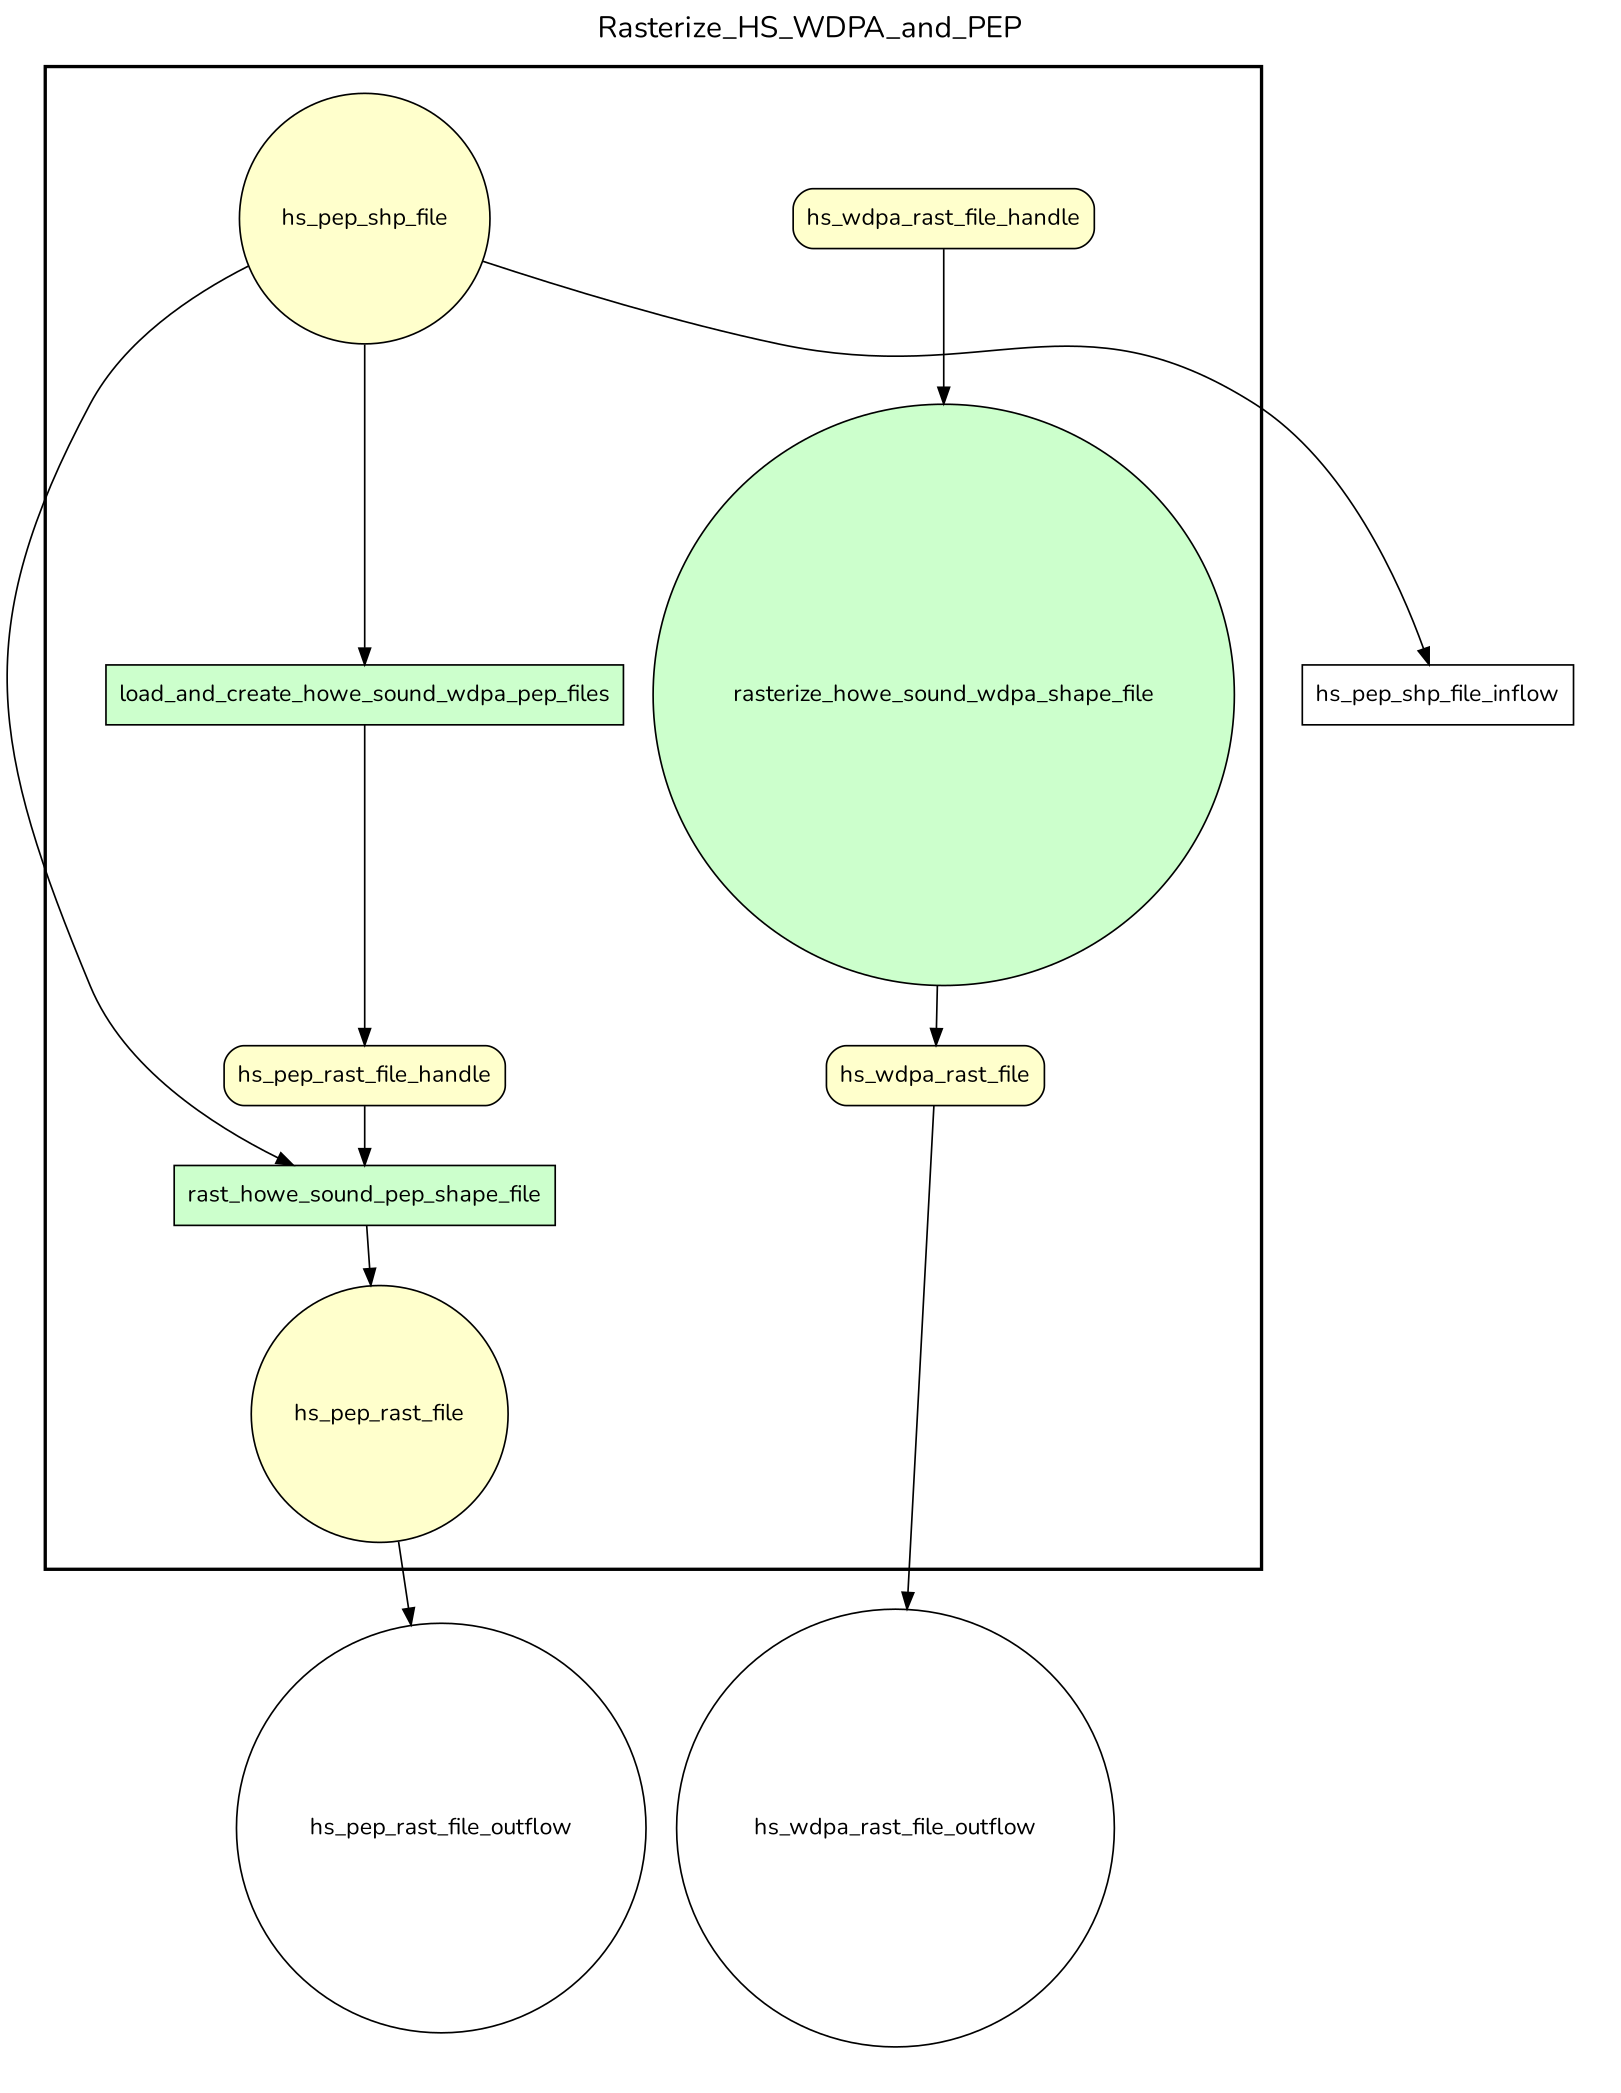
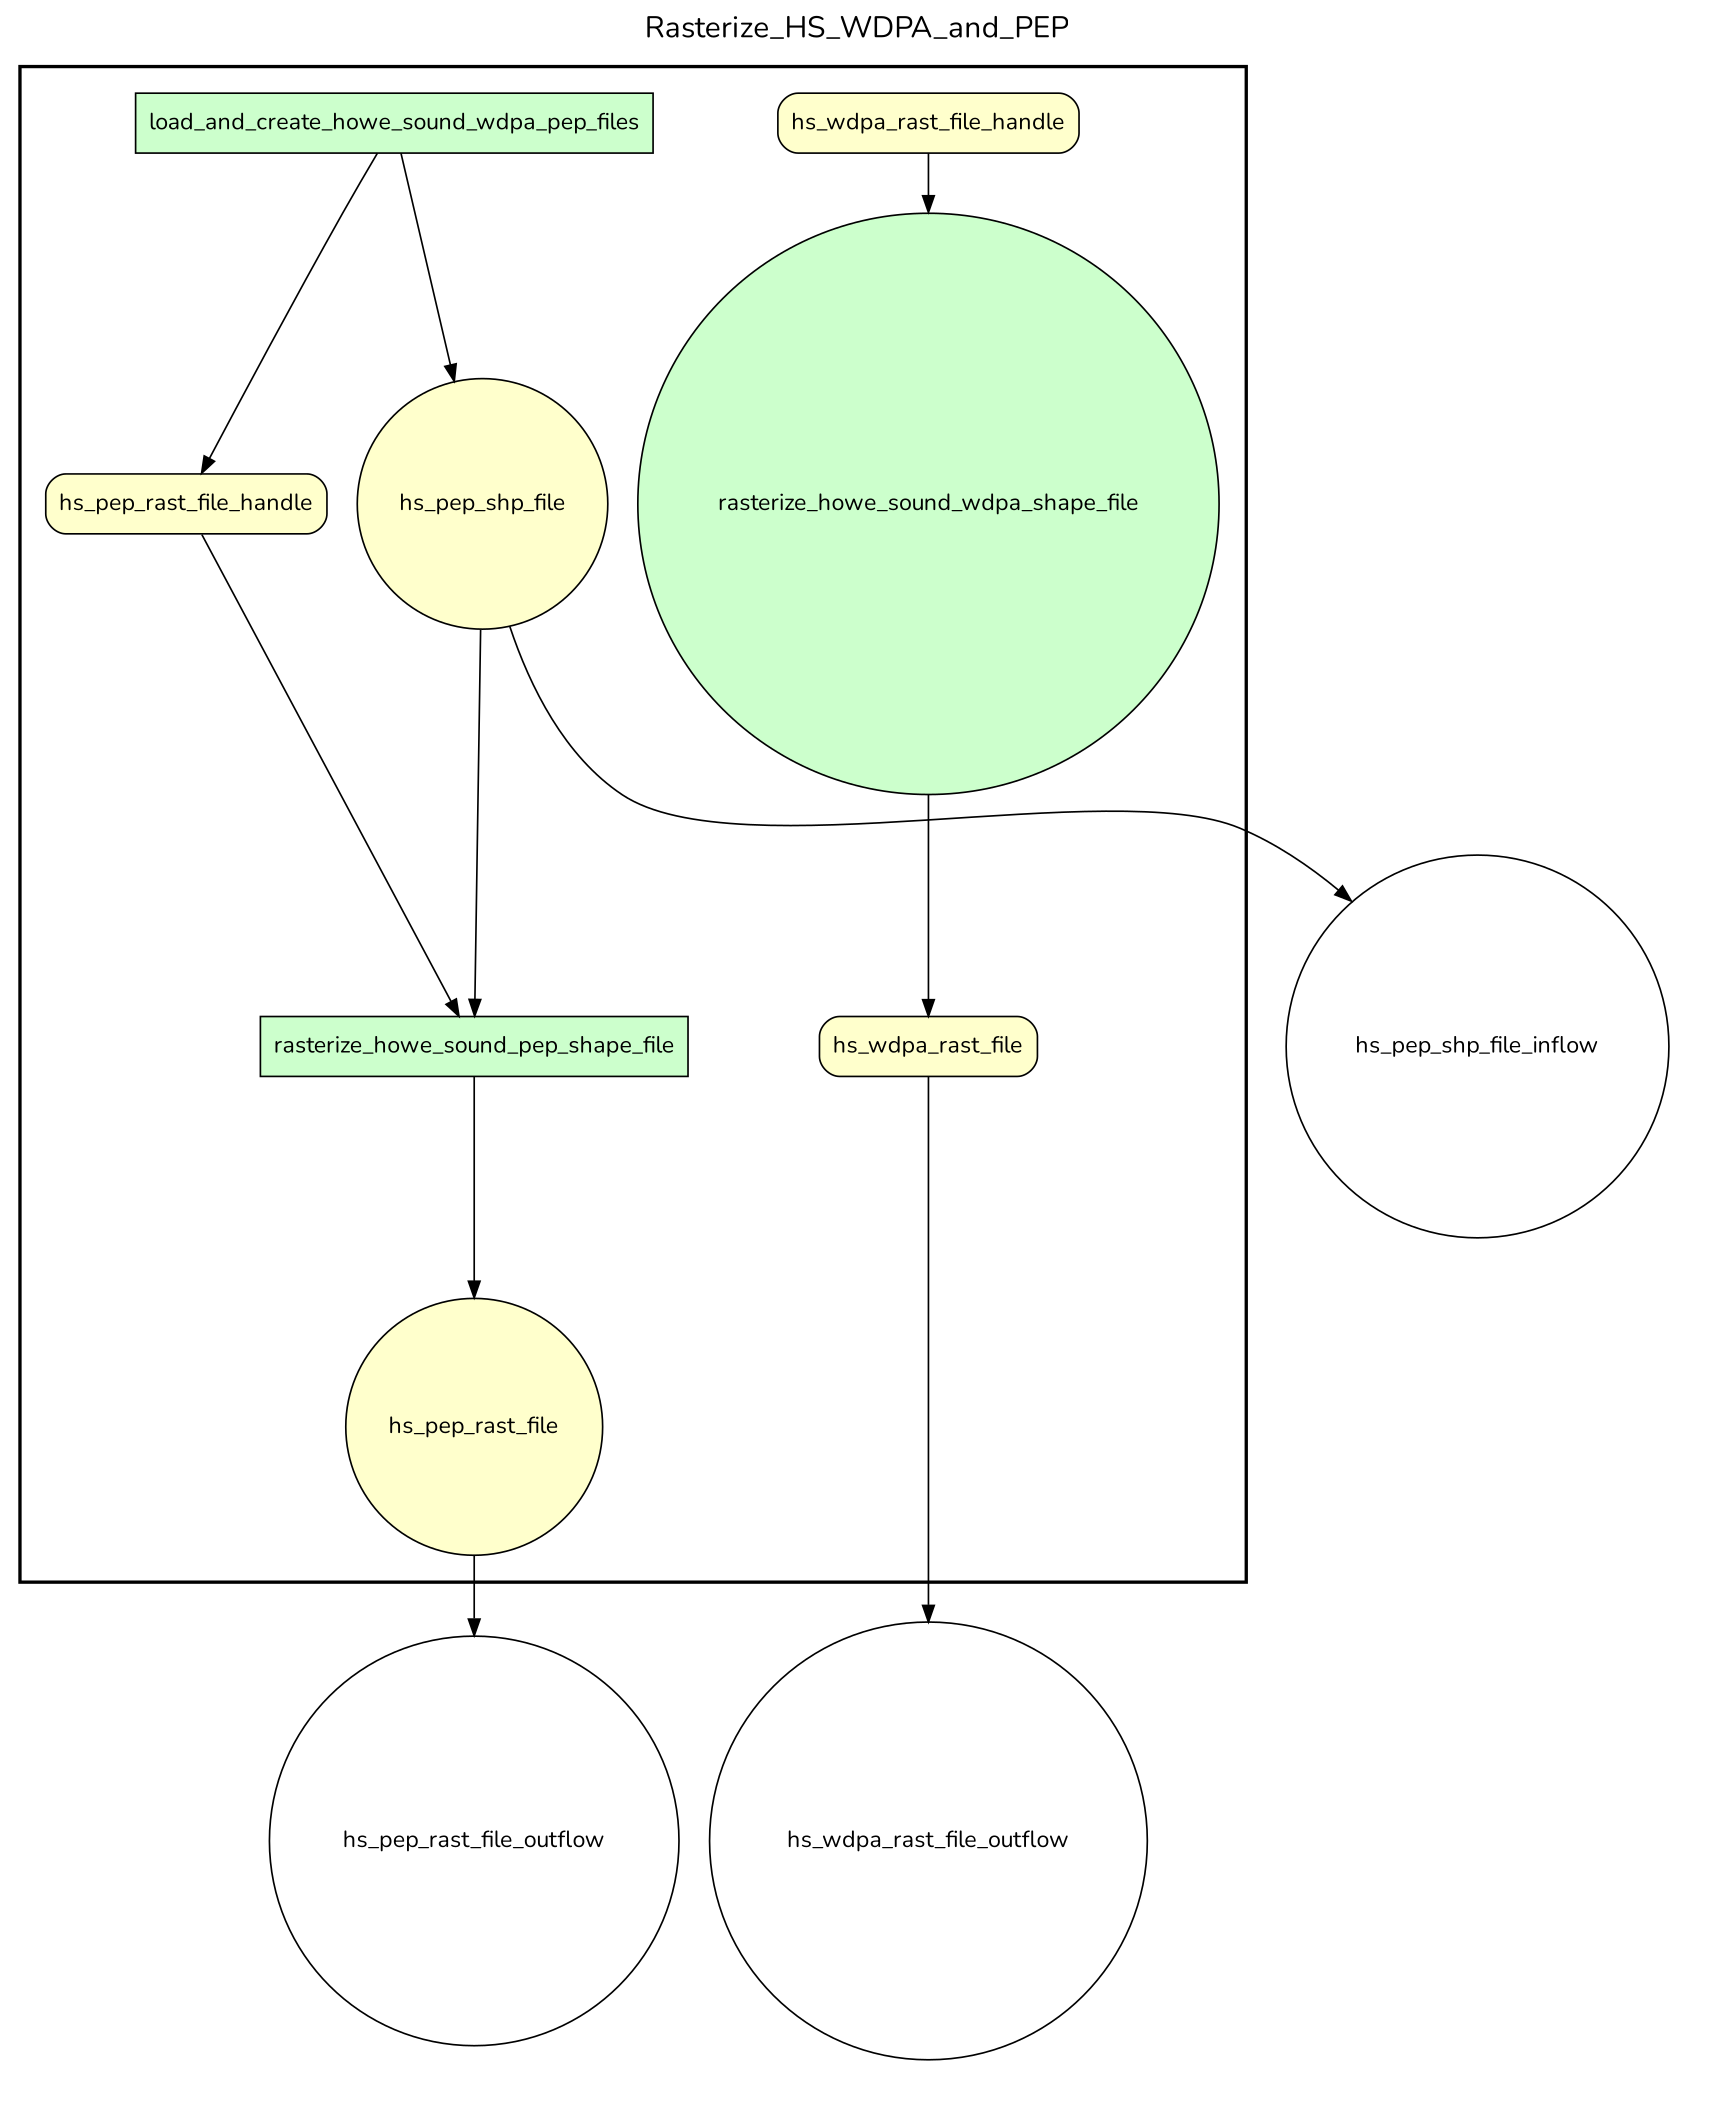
(365, 496) -> (426, 259)
(1438, 695) -> (1478, 1046)
(365, 1195) -> (474, 1046)
